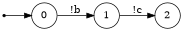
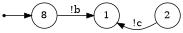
(44, 16) -> (44, 16)
(134, 16) -> (141, 29)
